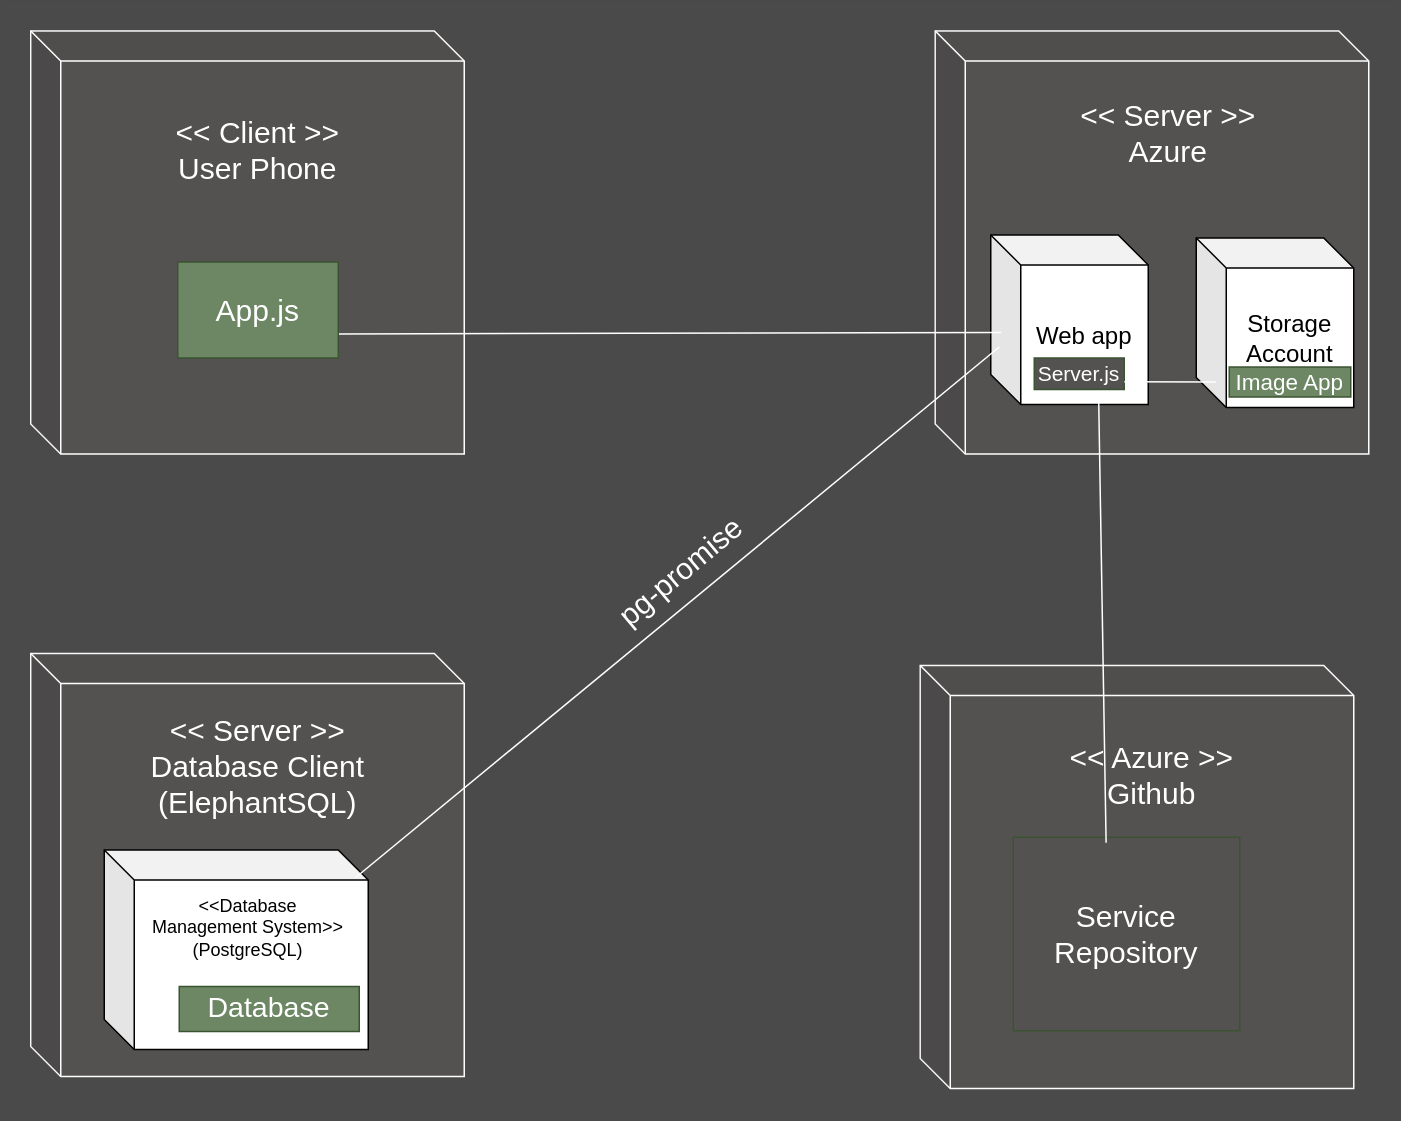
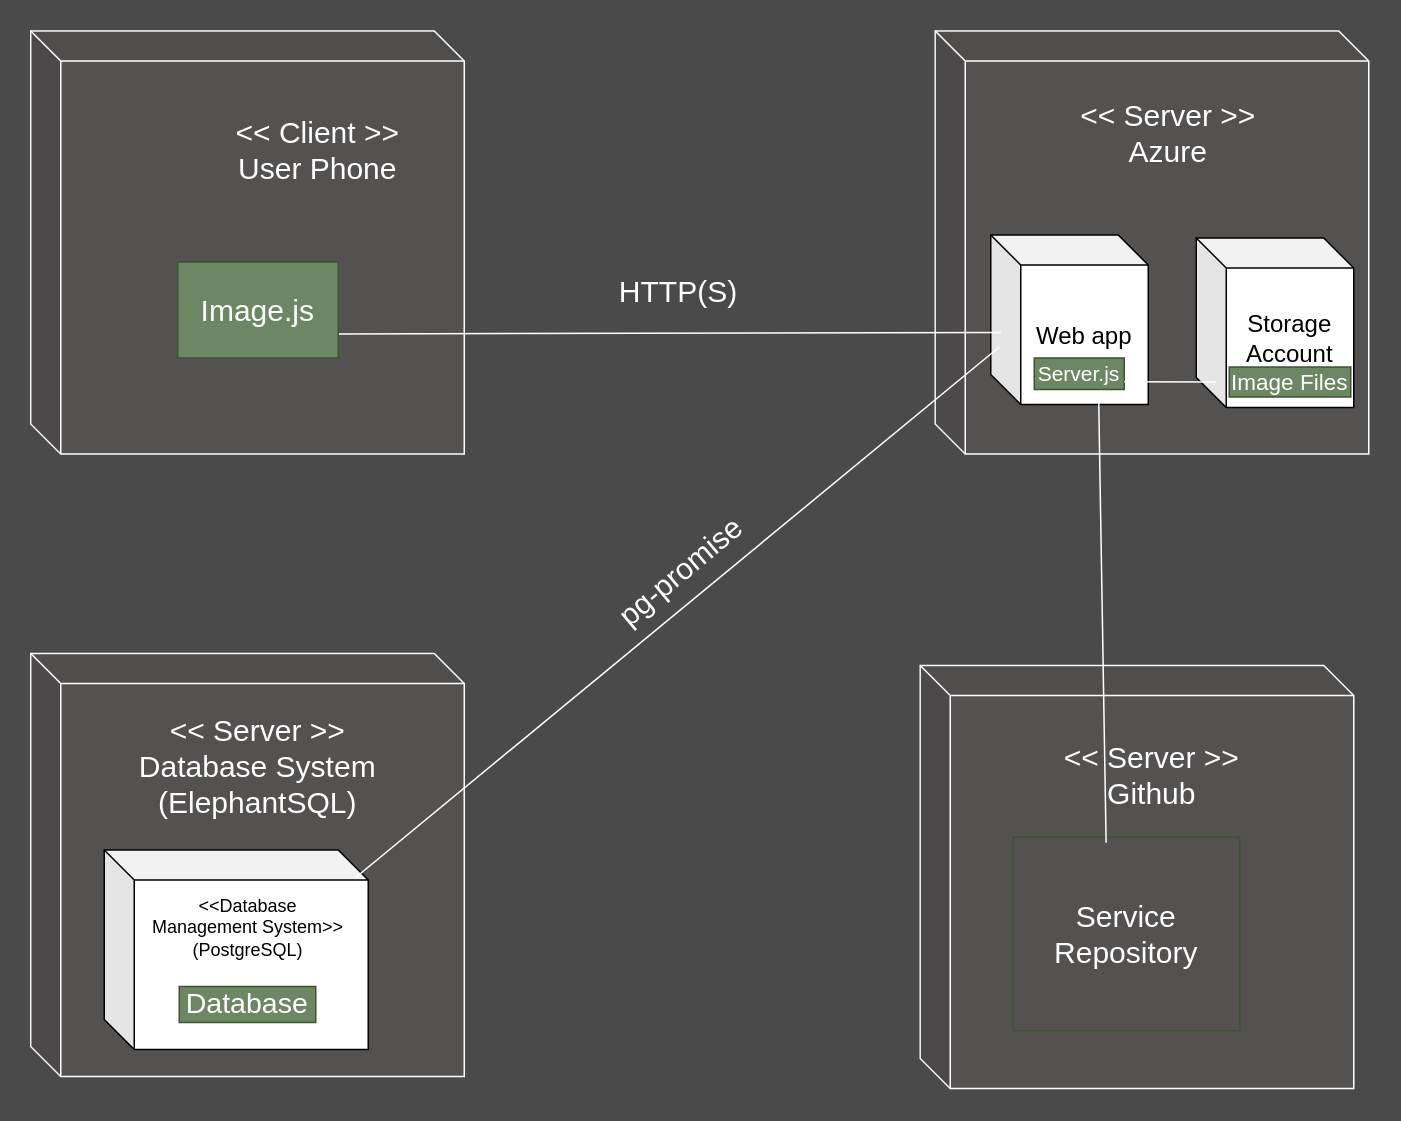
(258, 149) -> (318, 149)
none -> (679, 290)
(258, 310) -> (258, 310)
(1079, 374) -> (1079, 374)
(1290, 382) -> (1290, 382)
(258, 766) -> (258, 766)
(1152, 775) -> (1152, 775)
(269, 1009) -> (248, 1004)
